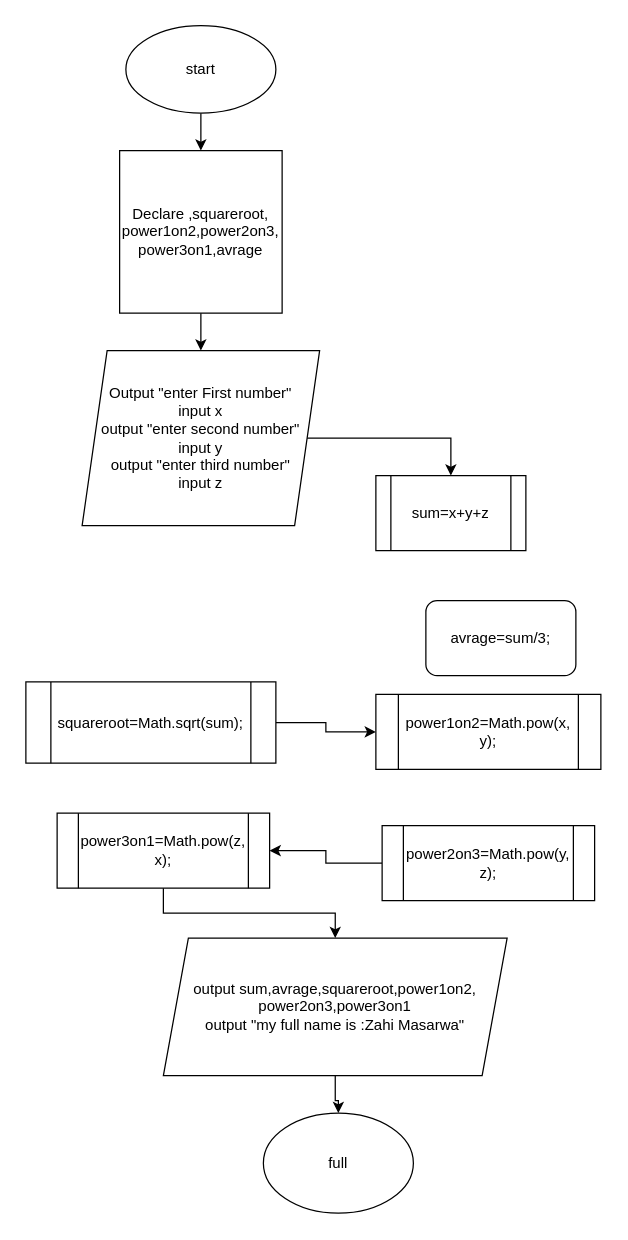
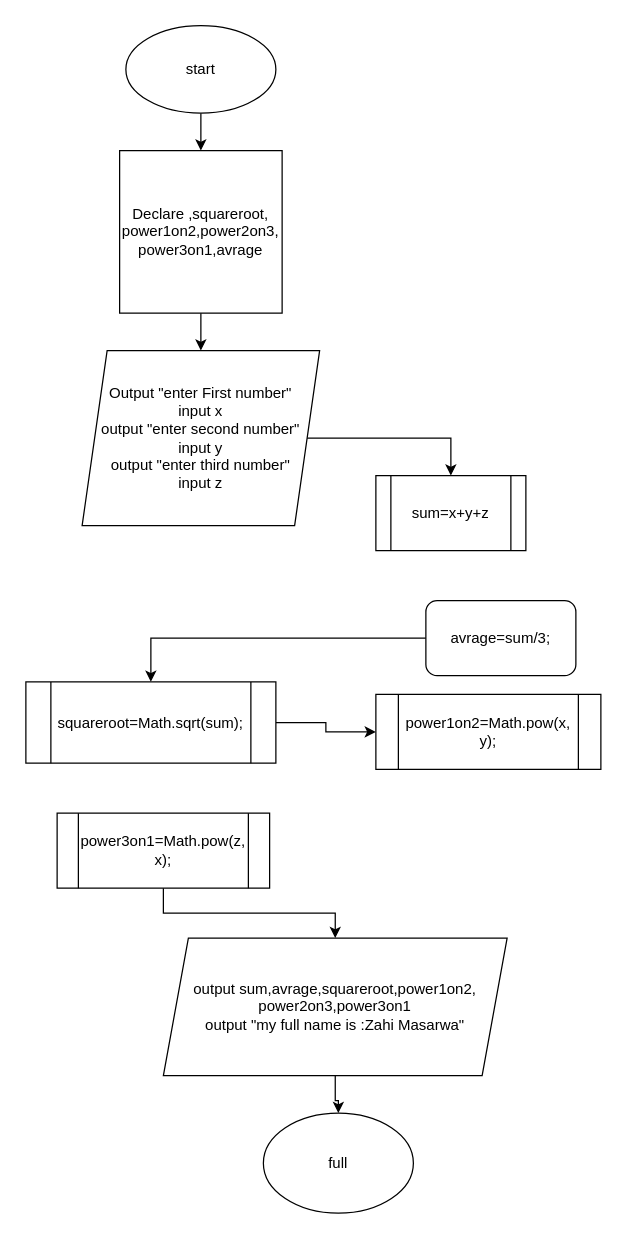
none -> (271, 638)
(326, 861) -> none
(488, 863) -> none
